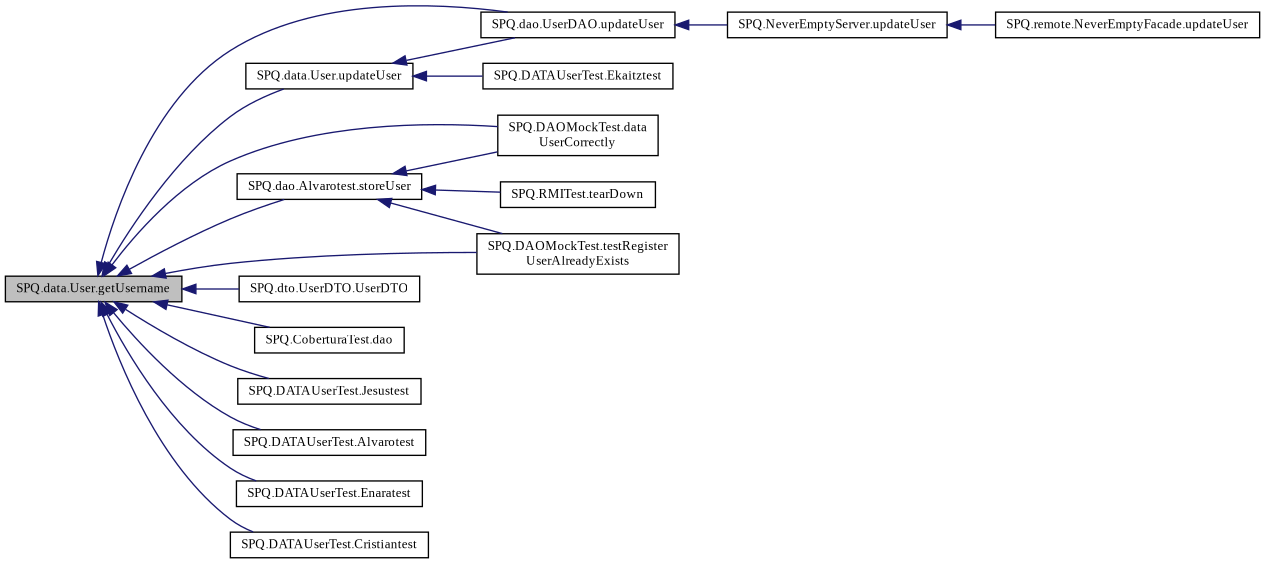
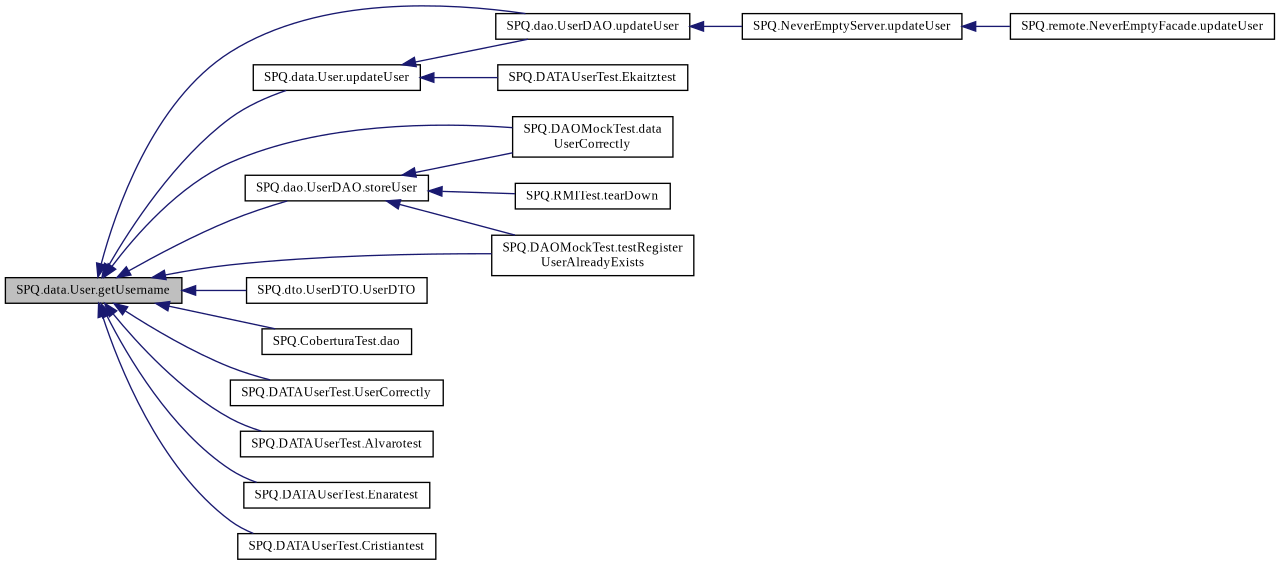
(329, 187) -> (337, 188)
(329, 391) -> (337, 393)
